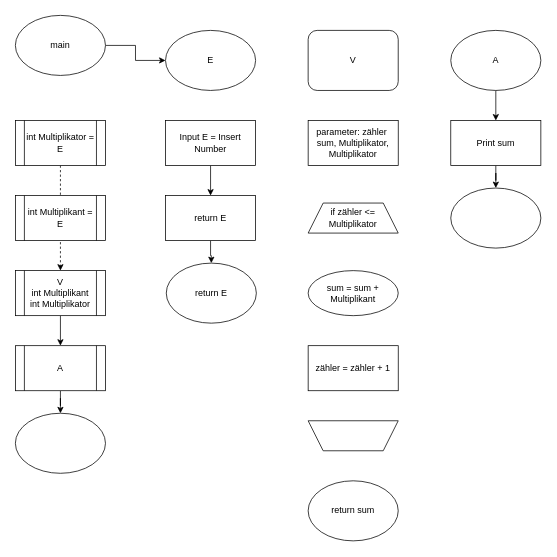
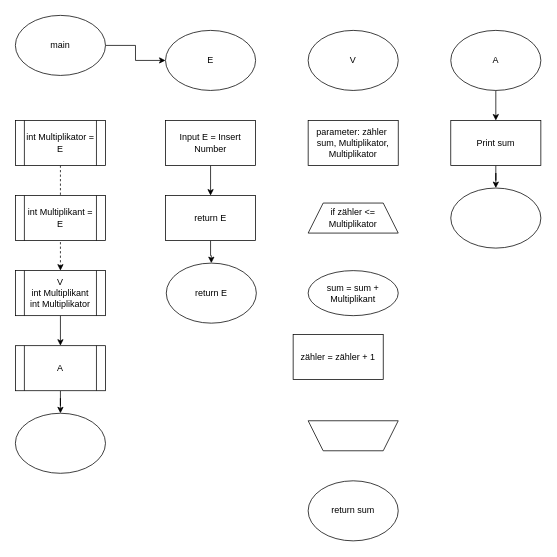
(353, 60) -> (353, 60)
(353, 368) -> (338, 357)
